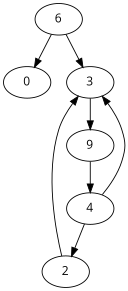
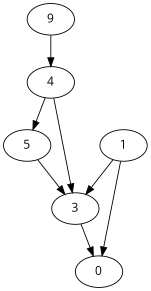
(59, 19) -> (124, 145)
(90, 110) -> (86, 236)
(66, 272) -> (27, 145)
